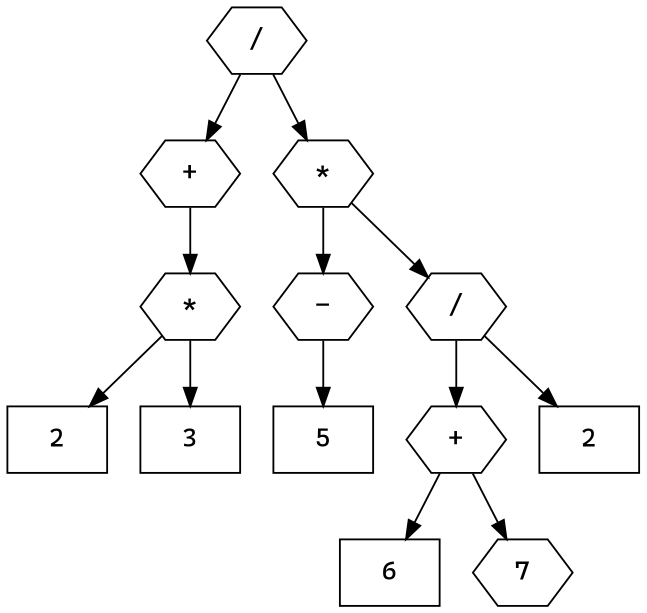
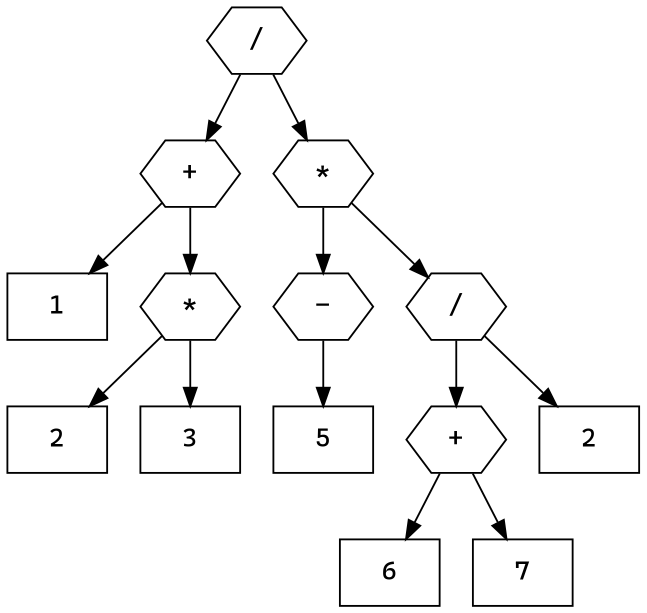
none -> (57, 307)
(523, 573) -> (523, 573)
